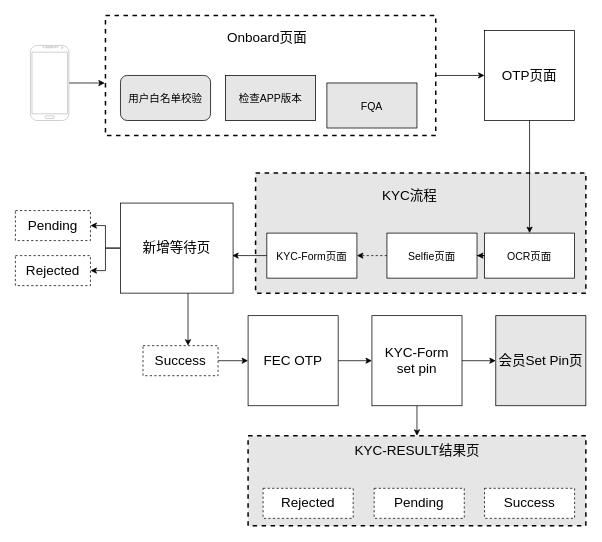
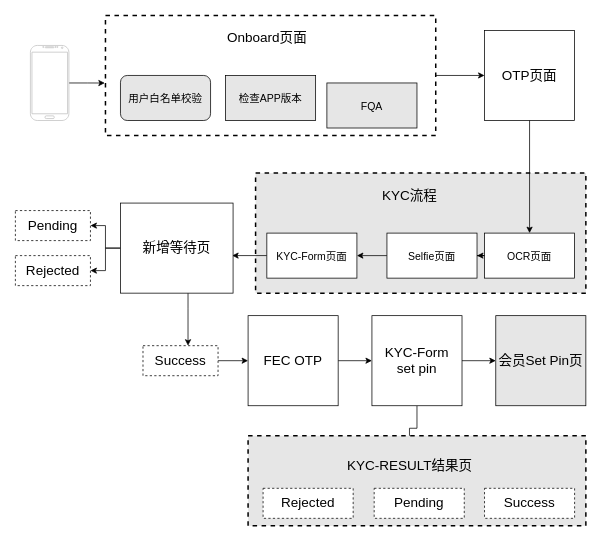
(375, 255) -> (375, 255)
(417, 450) -> (409, 465)
